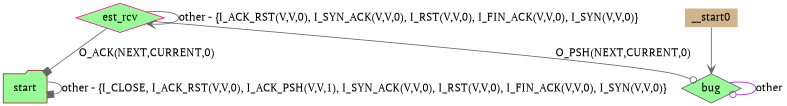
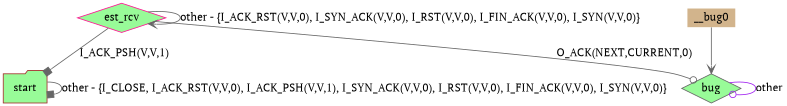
(711, 18) -> (711, 18)
(147, 53) -> (125, 53)
(623, 53) -> (625, 53)
